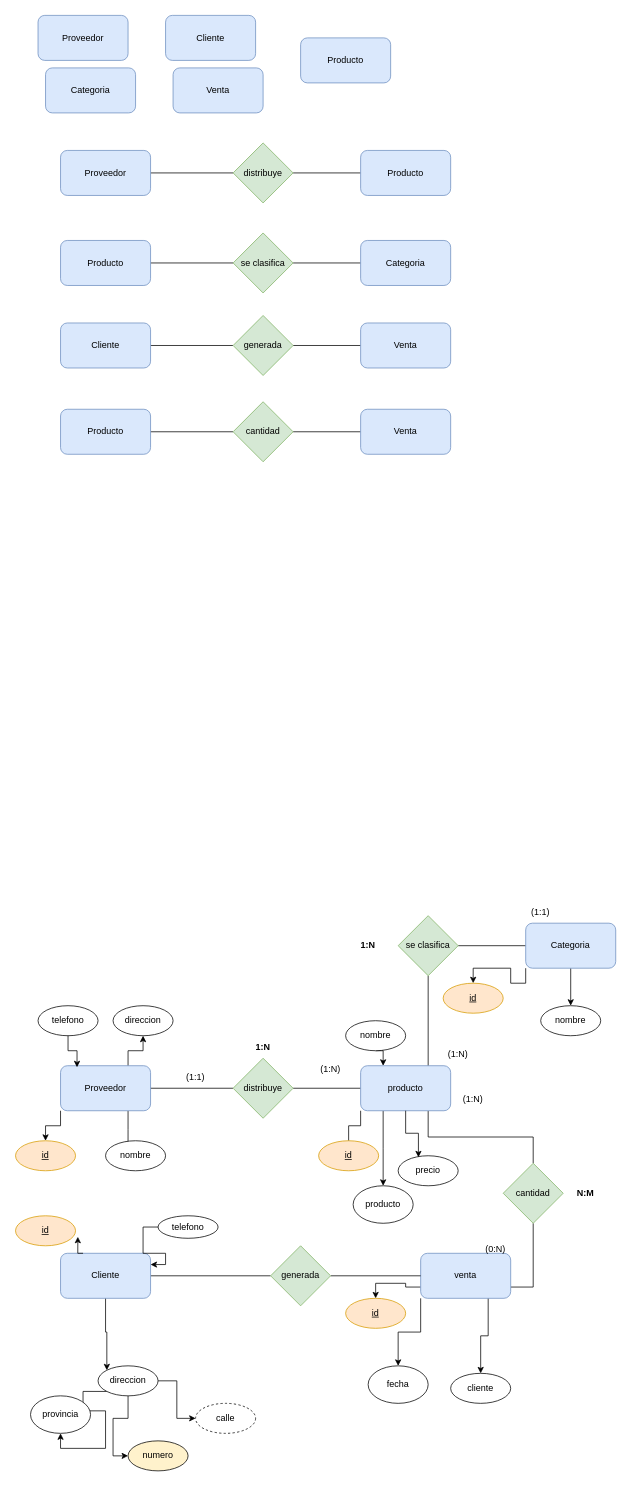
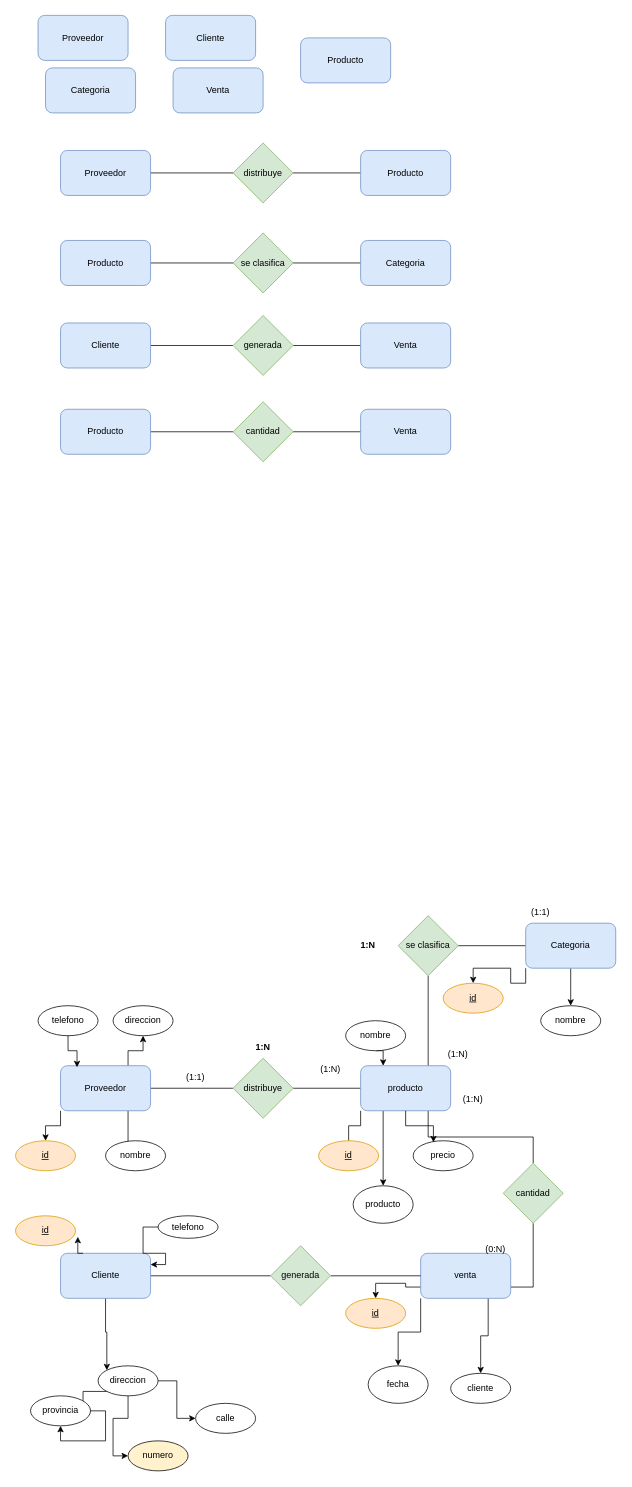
(428, 1170) -> (443, 1155)
(585, 1193) -> none
(60, 1414) -> (60, 1410)
(225, 1418) -> (225, 1418)
